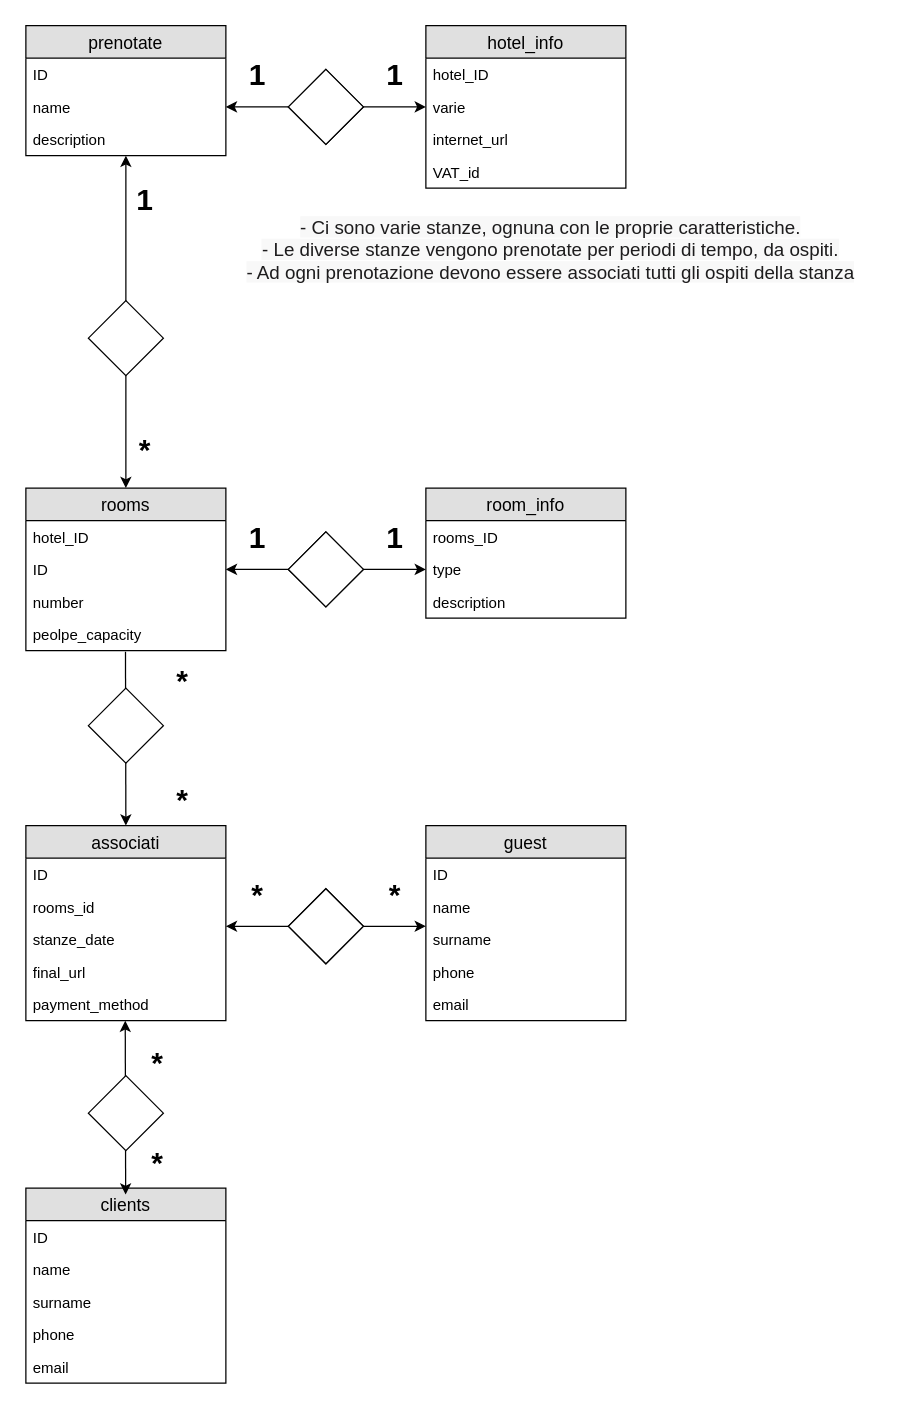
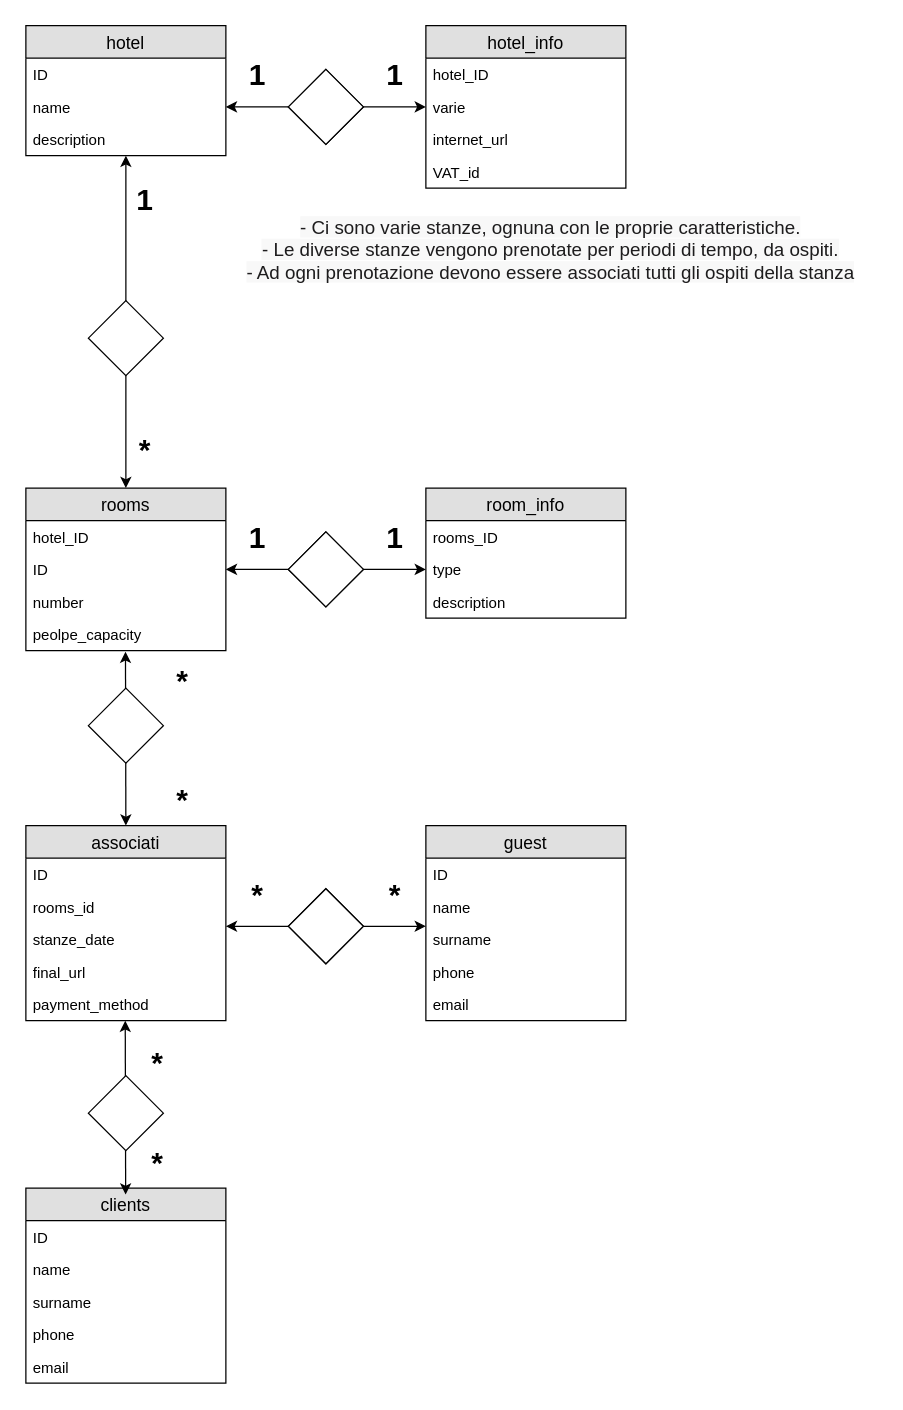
(125, 43) -> (125, 43)
(125, 657) -> (125, 661)
